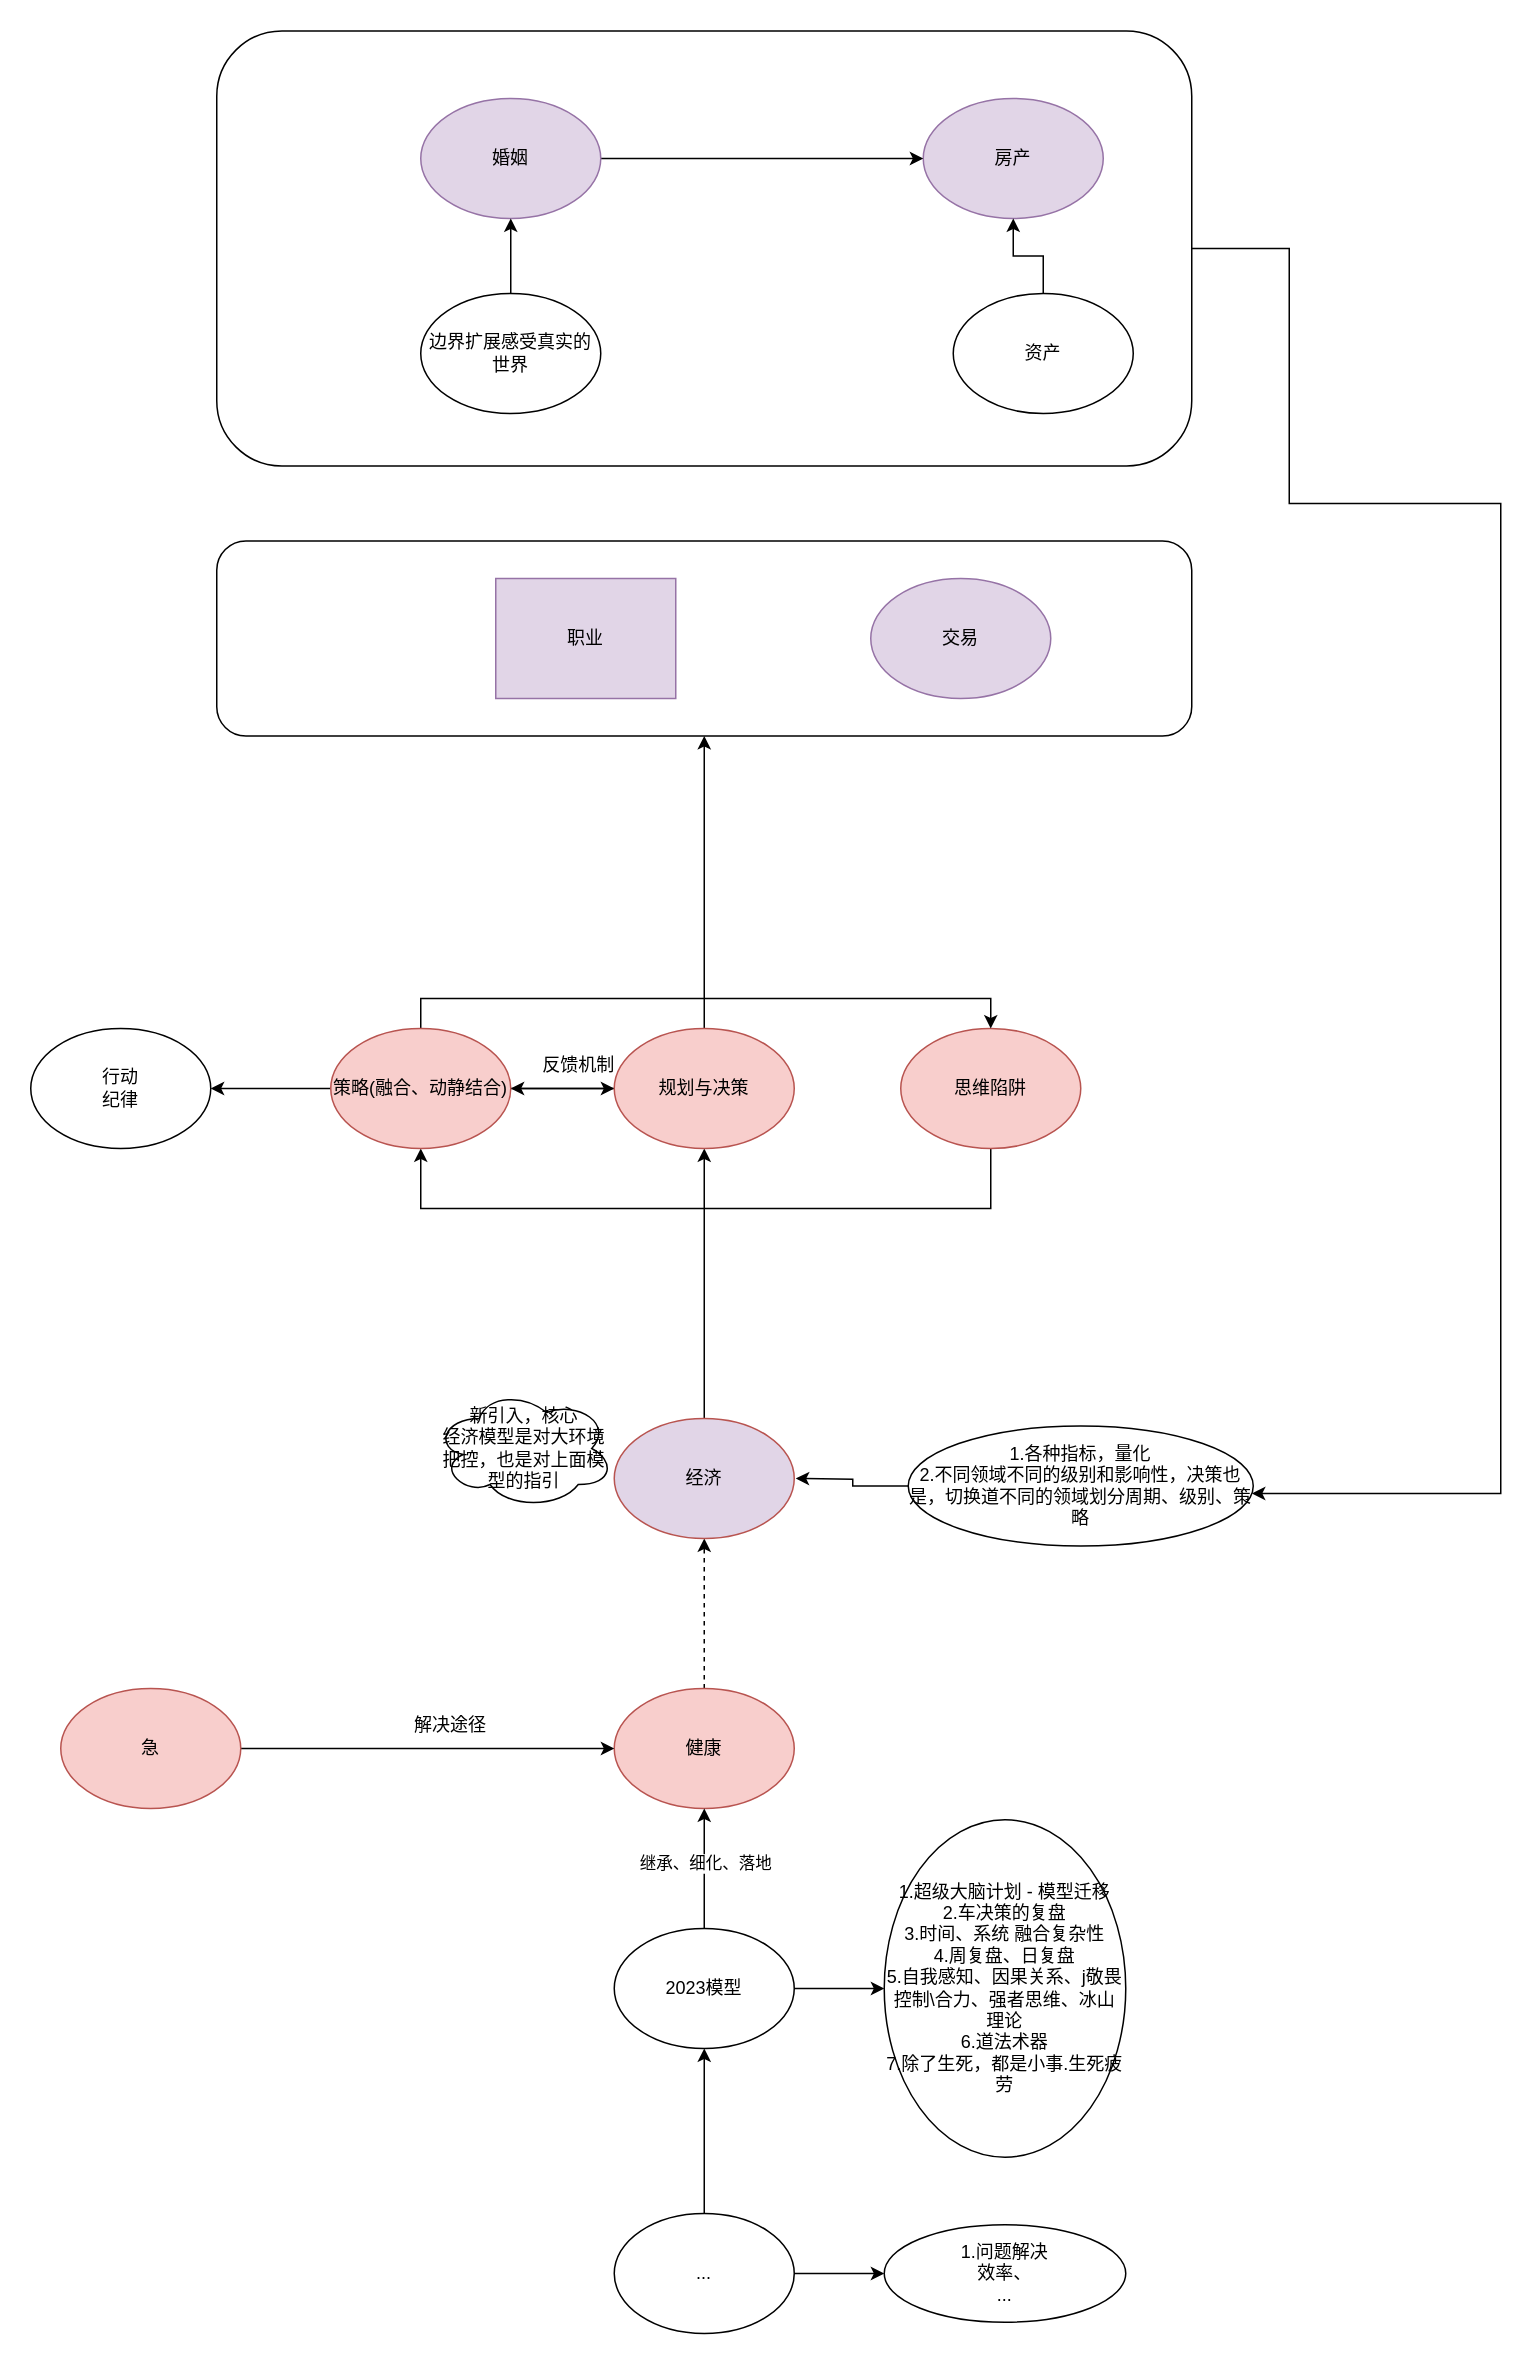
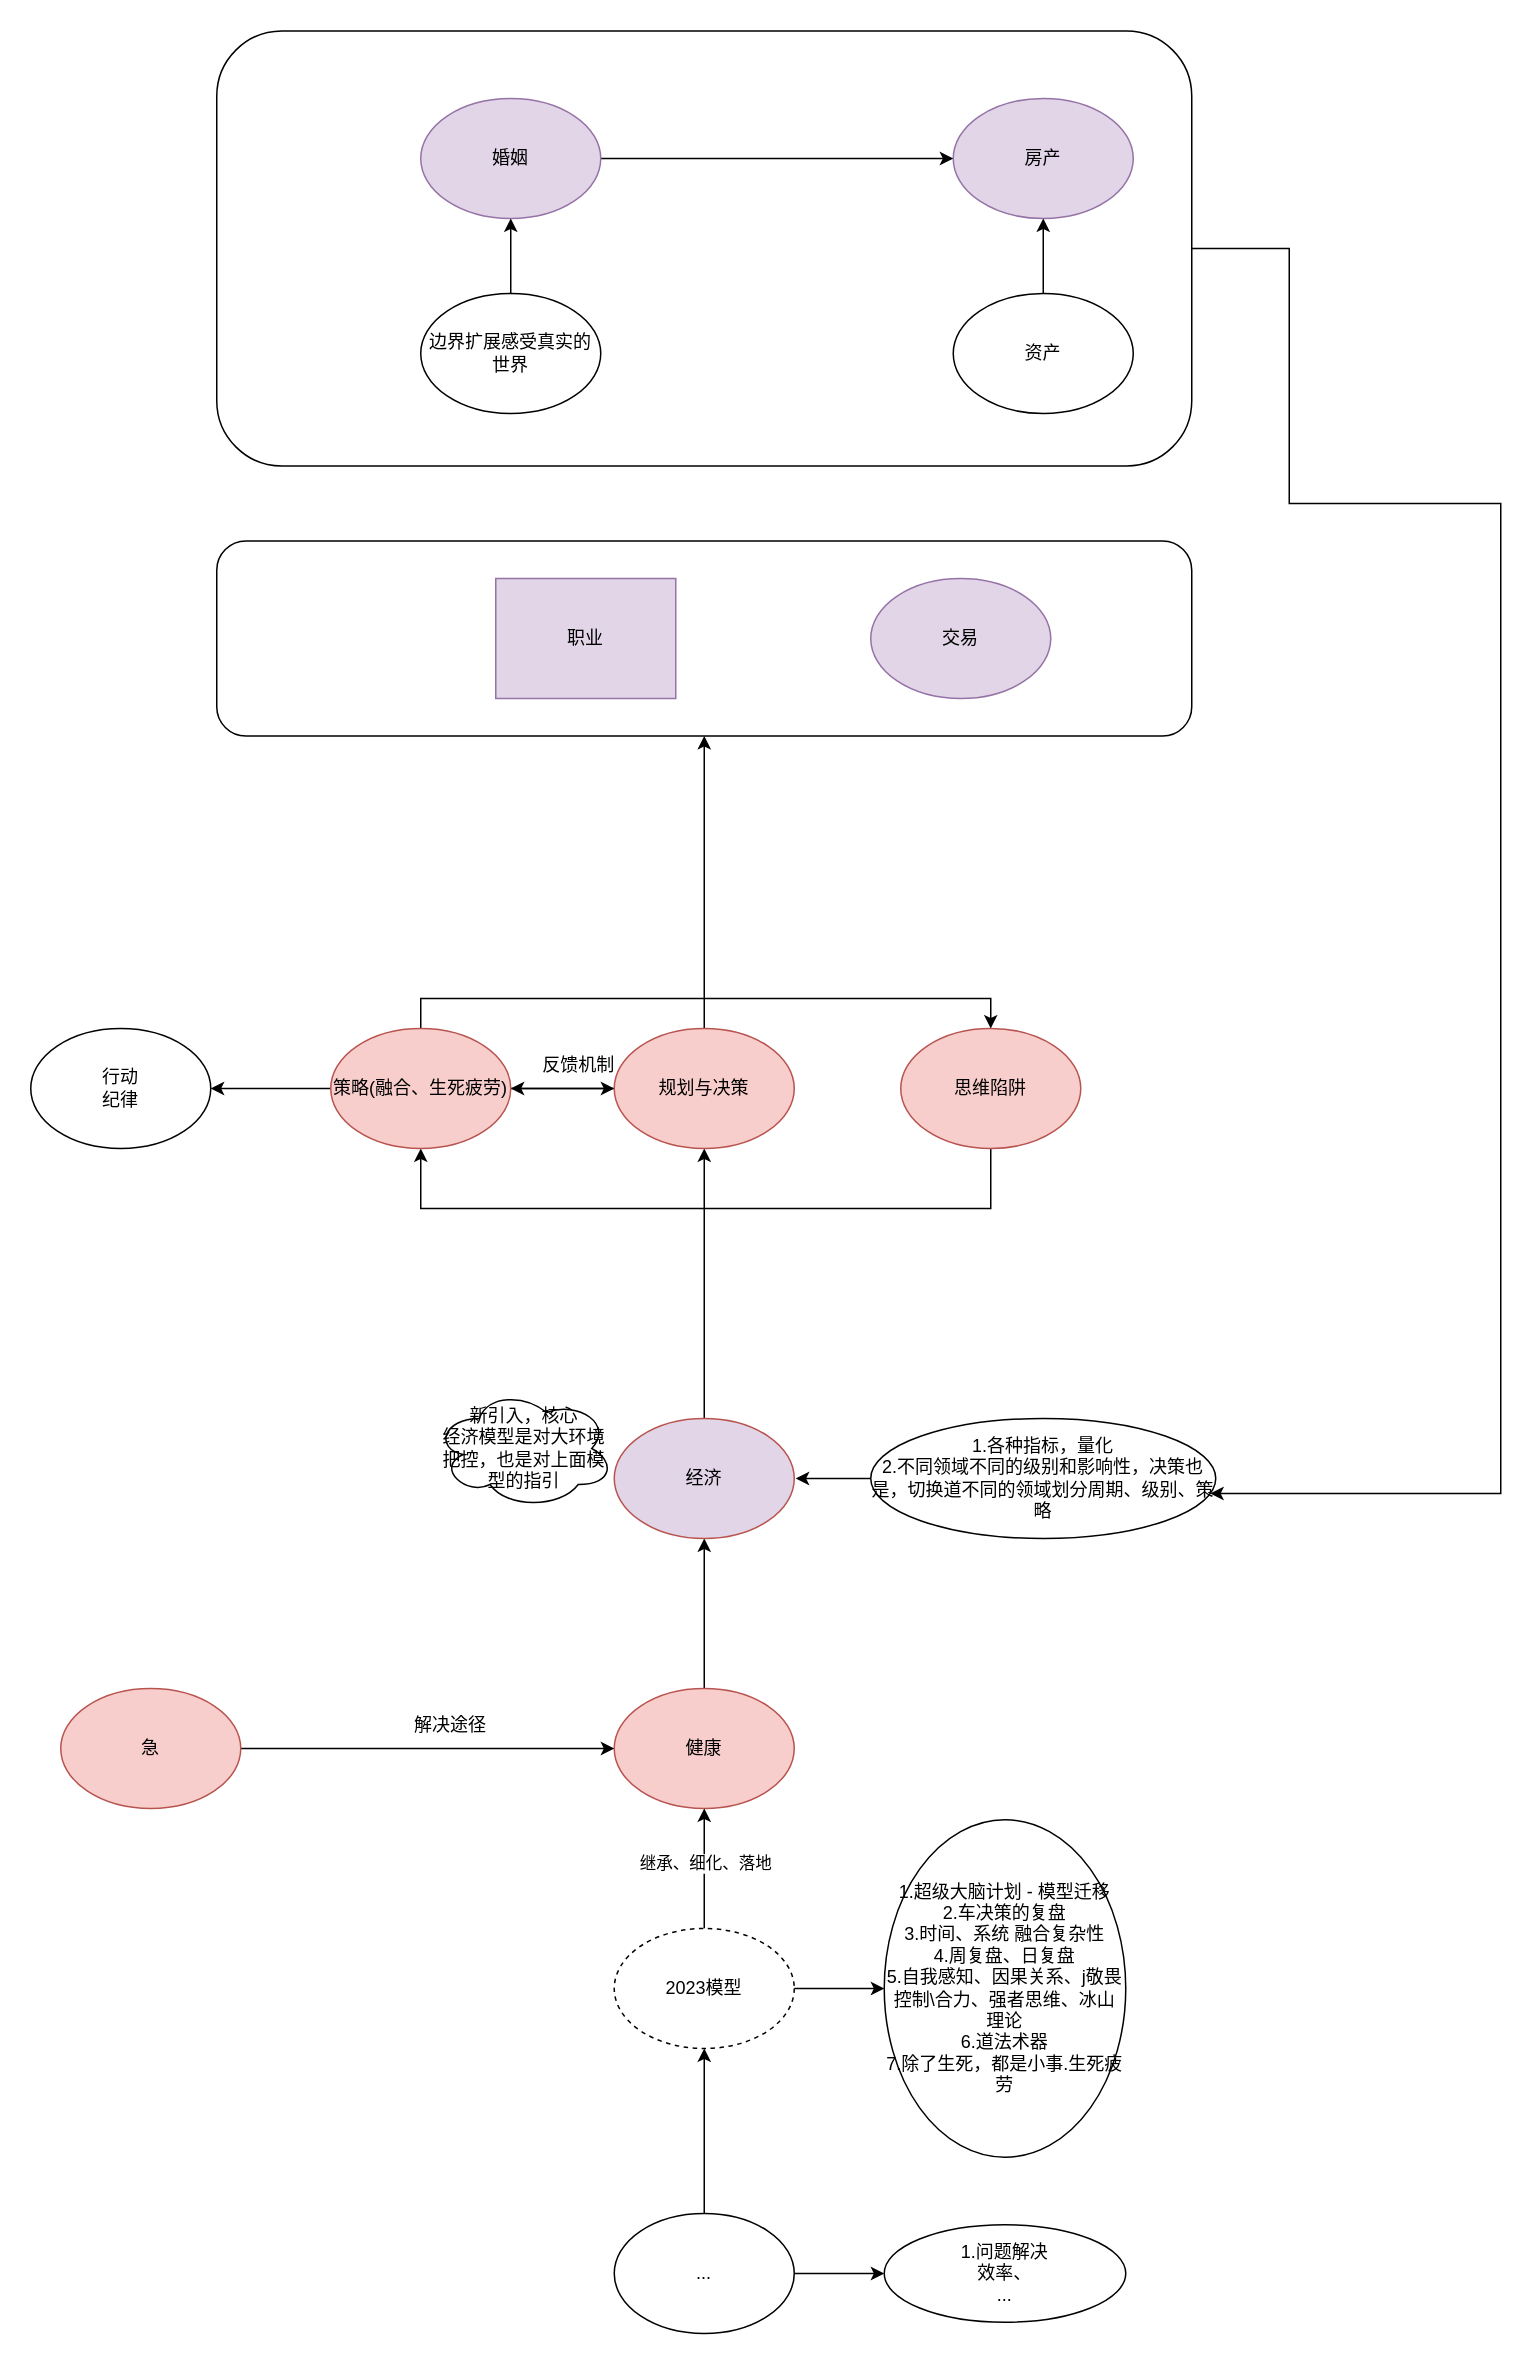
(1013, 158) -> (1043, 158)
(421, 1088) -> (421, 1088)
(1081, 1486) -> (1043, 1478)
(704, 1619) -> (704, 1619)
(704, 1988) -> (704, 1988)
